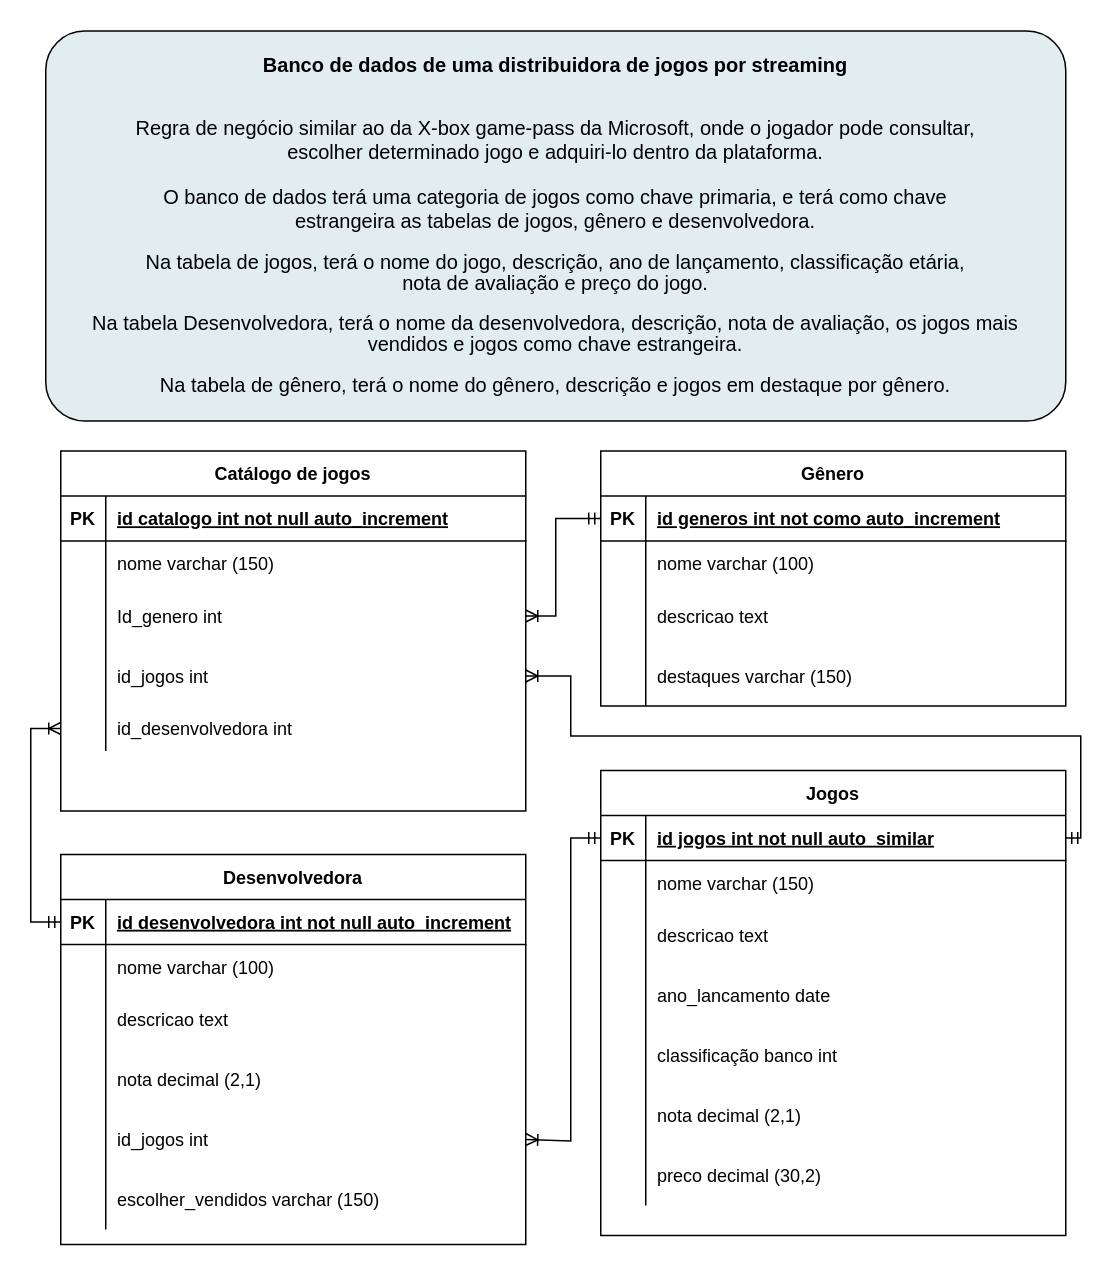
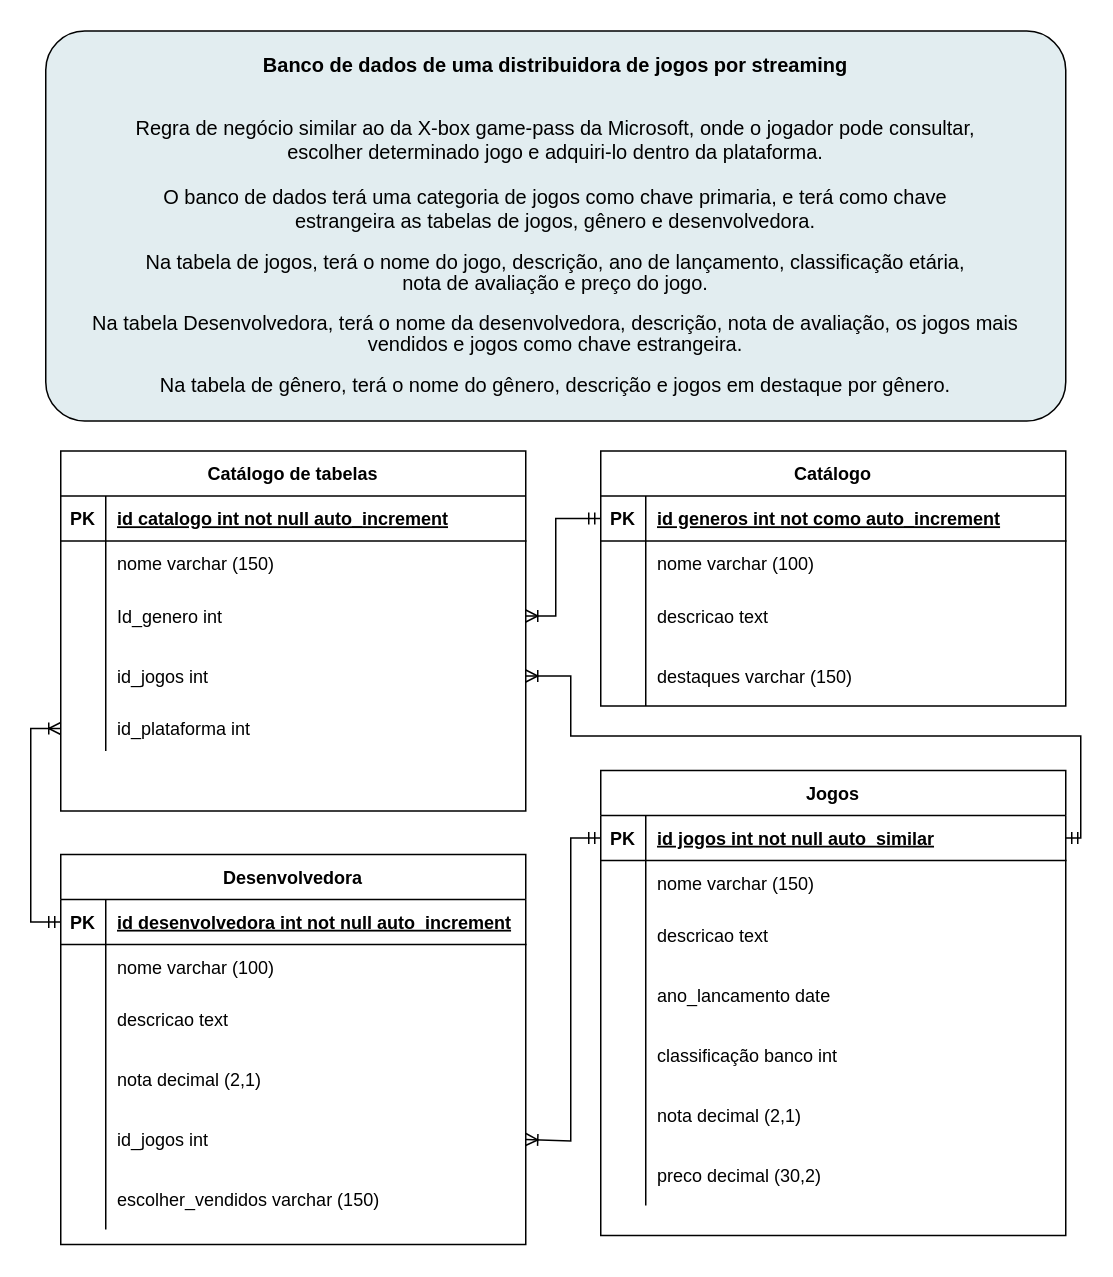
(293, 474) -> (293, 474)
(833, 474) -> (833, 474)
(216, 729) -> (196, 729)
